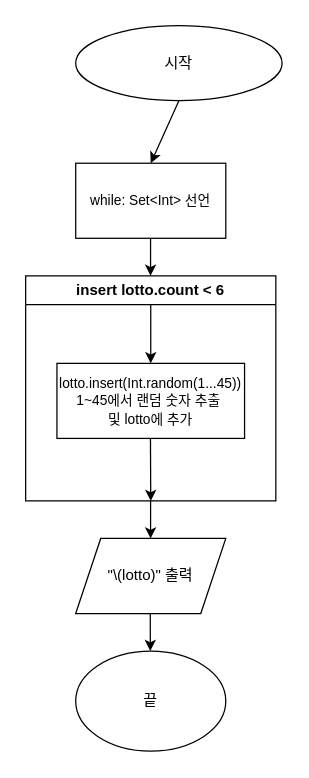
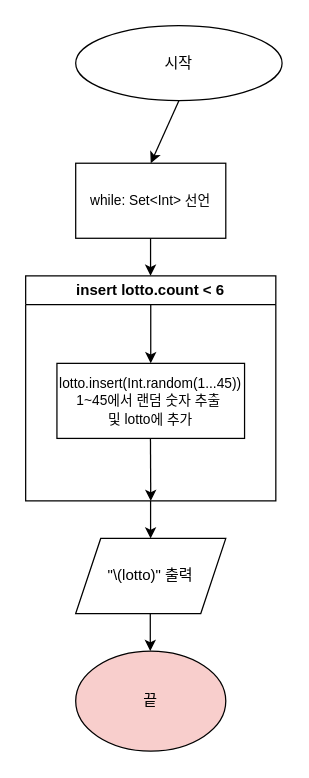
(151, 701) -> (151, 701)
